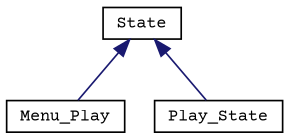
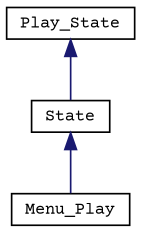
(186, 76) -> (71, 79)
